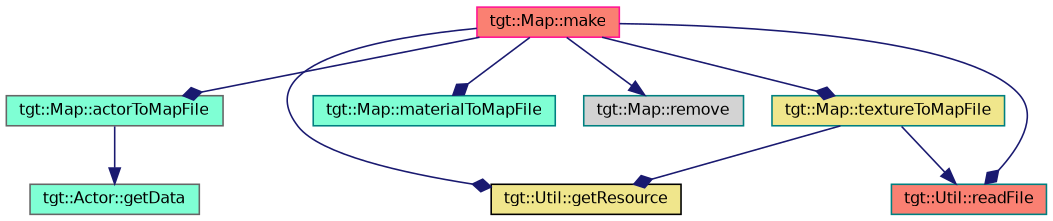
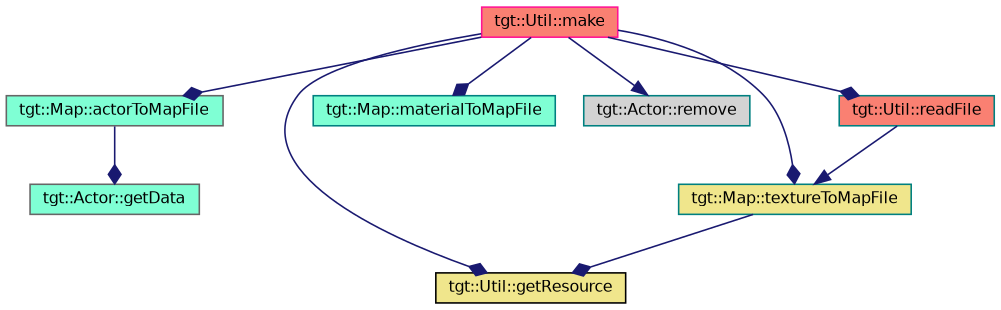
(548, 22) -> (550, 22)
(664, 111) -> (667, 111)
(115, 147) -> (115, 146)
(923, 149) -> (863, 150)
